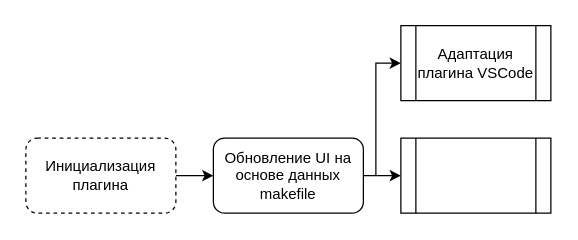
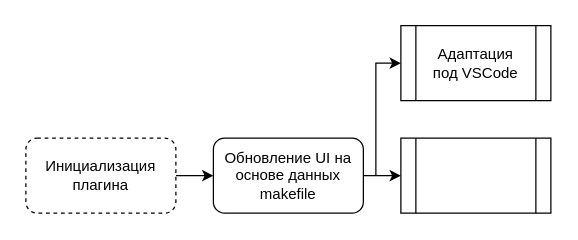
(476, 63) -> (476, 63)
